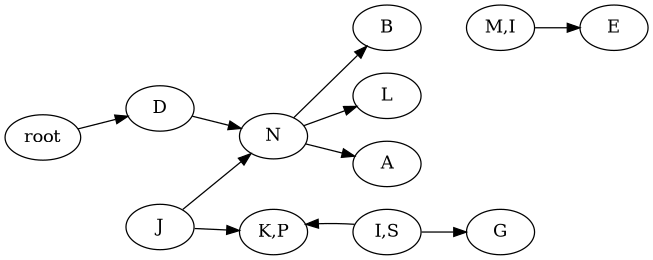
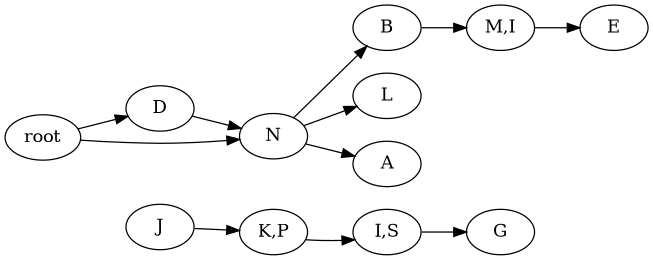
none -> (438, 28)
(212, 186) -> (154, 143)
(337, 224) -> (324, 241)
